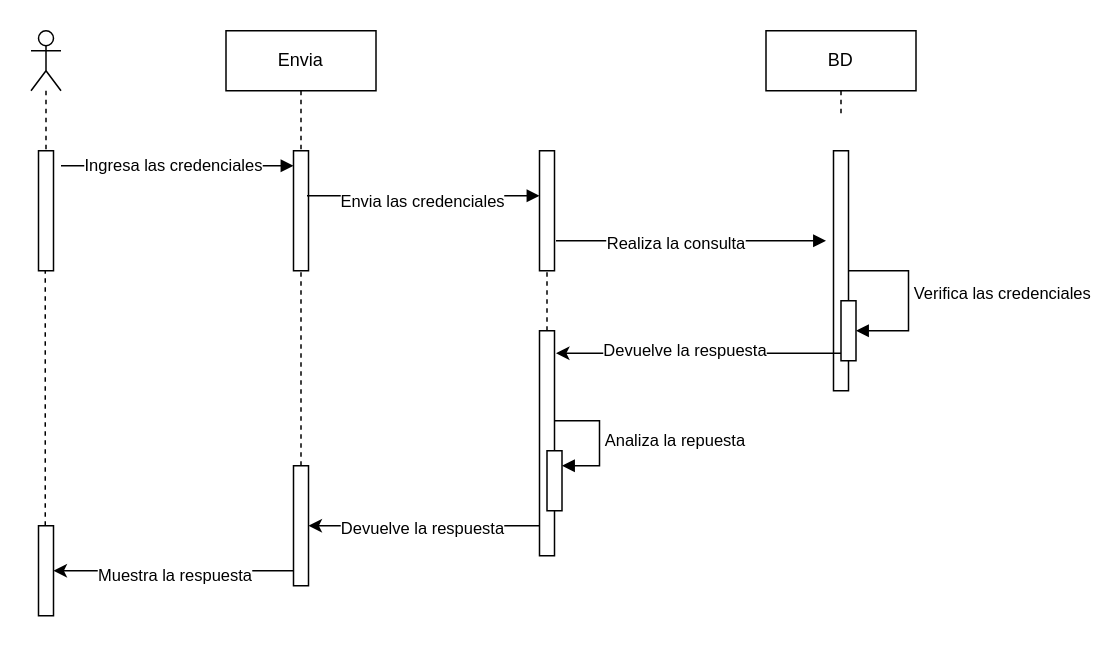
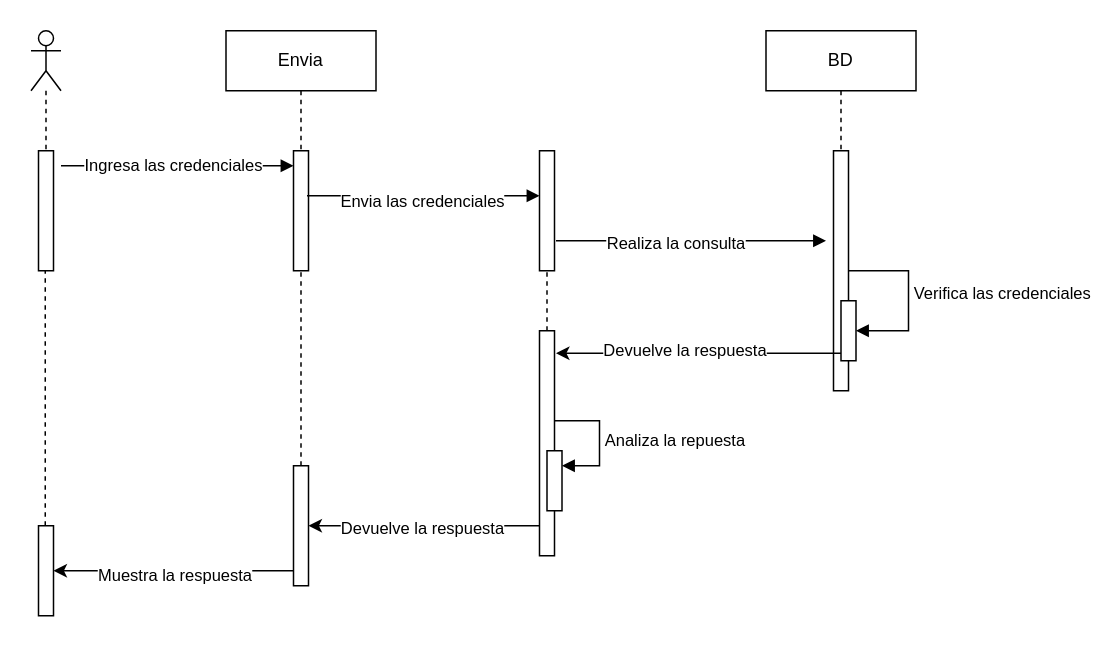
(841, 72) -> (841, 91)
